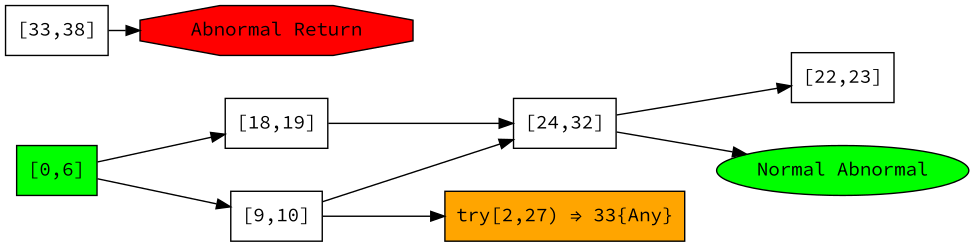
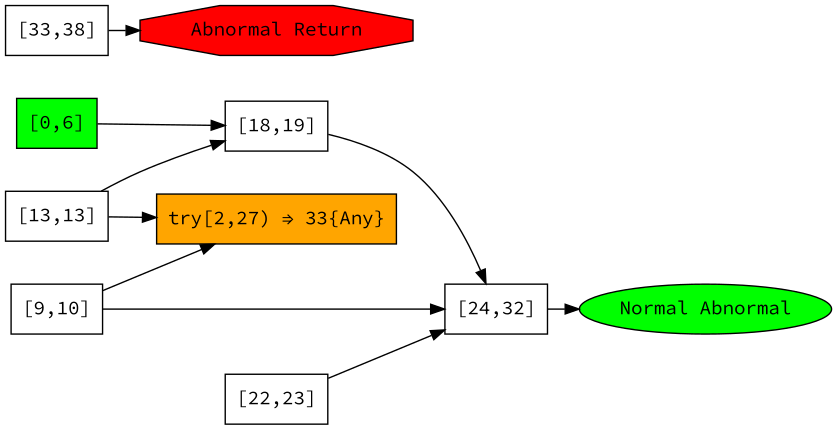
(697, 102) -> (380, 357)
(157, 191) -> none
none -> (57, 216)
